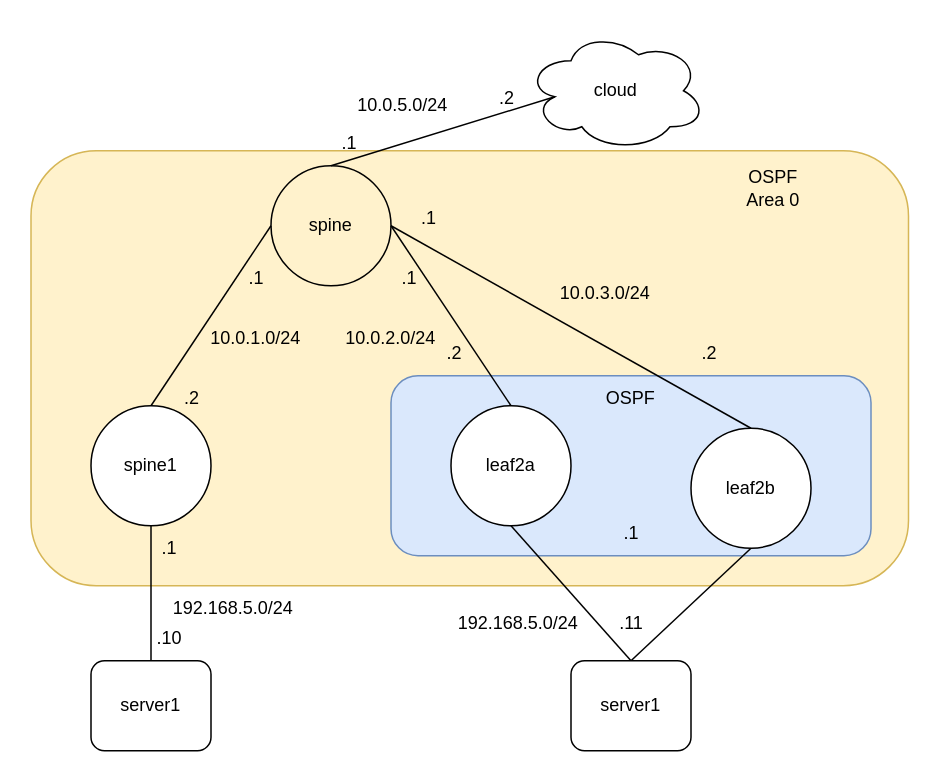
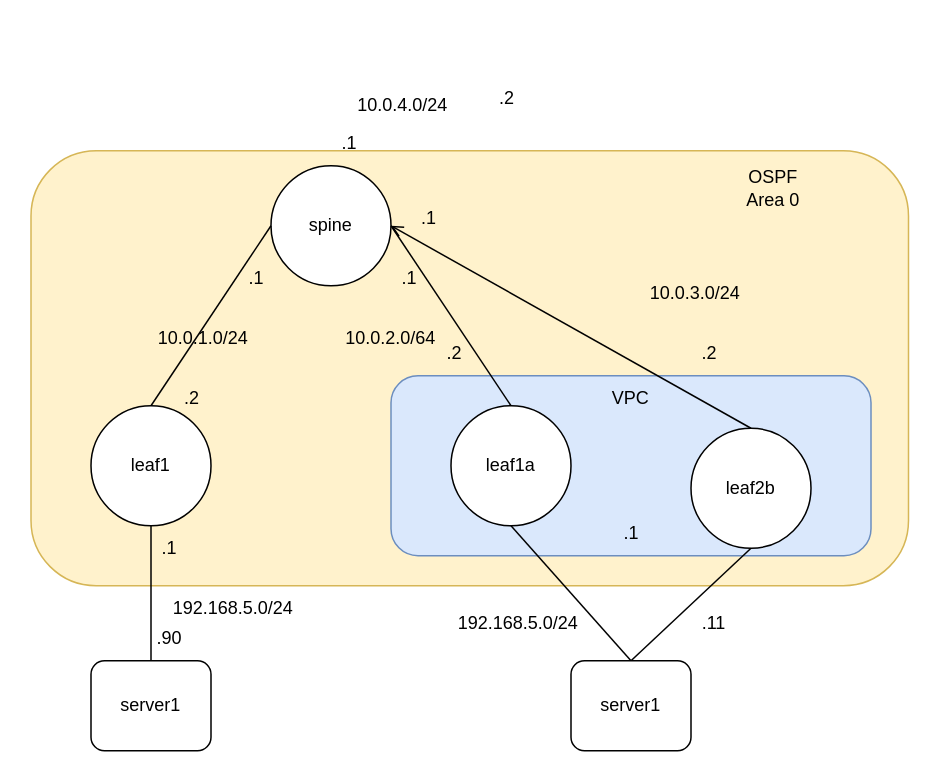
(616, 91) -> none
(403, 106) -> (403, 106)
(443, 131) -> none
(331, 226) -> (331, 226)
(398, 230) -> (396, 229)
(605, 293) -> (695, 293)
(256, 338) -> (203, 338)
(391, 338) -> (391, 338)
(631, 398) -> (631, 398)
(151, 466) -> (151, 466)
(511, 466) -> (511, 466)
(631, 623) -> (713, 623)
(170, 638) -> (170, 638)
